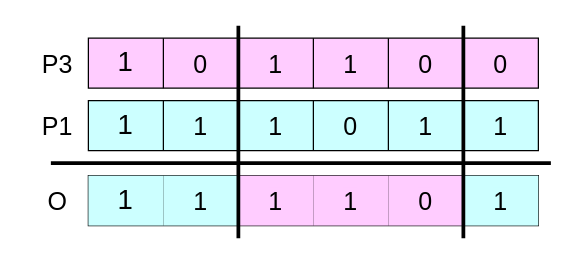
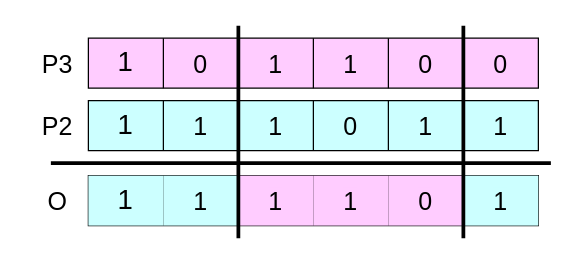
(58, 126) -> (58, 126)
